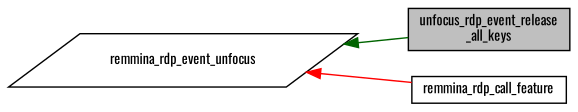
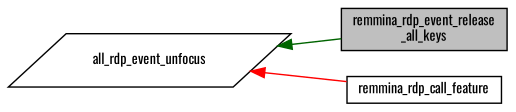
(489, 29) -> (424, 29)
(183, 60) -> (150, 60)
